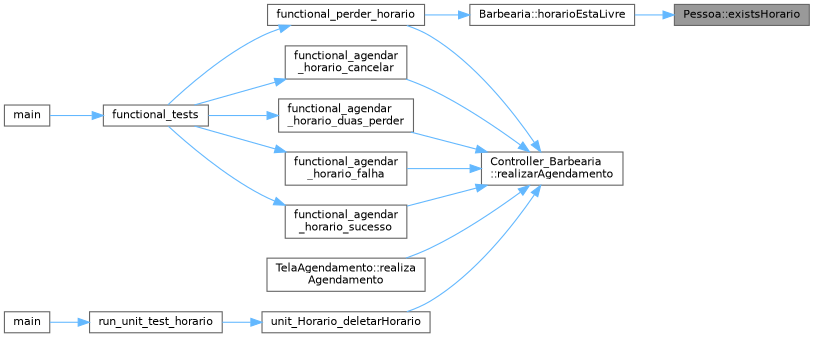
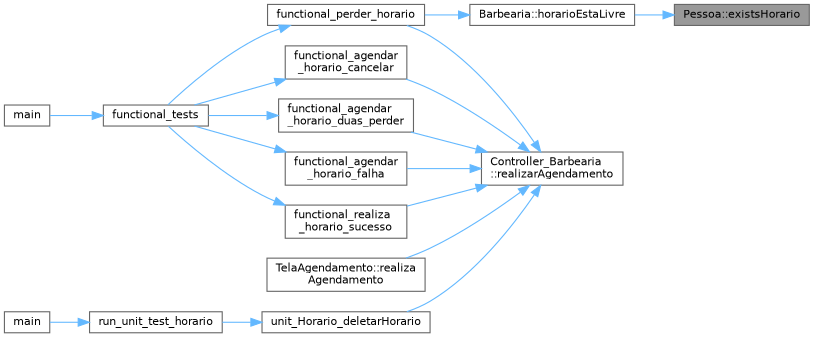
(346, 222) -> (346, 222)
